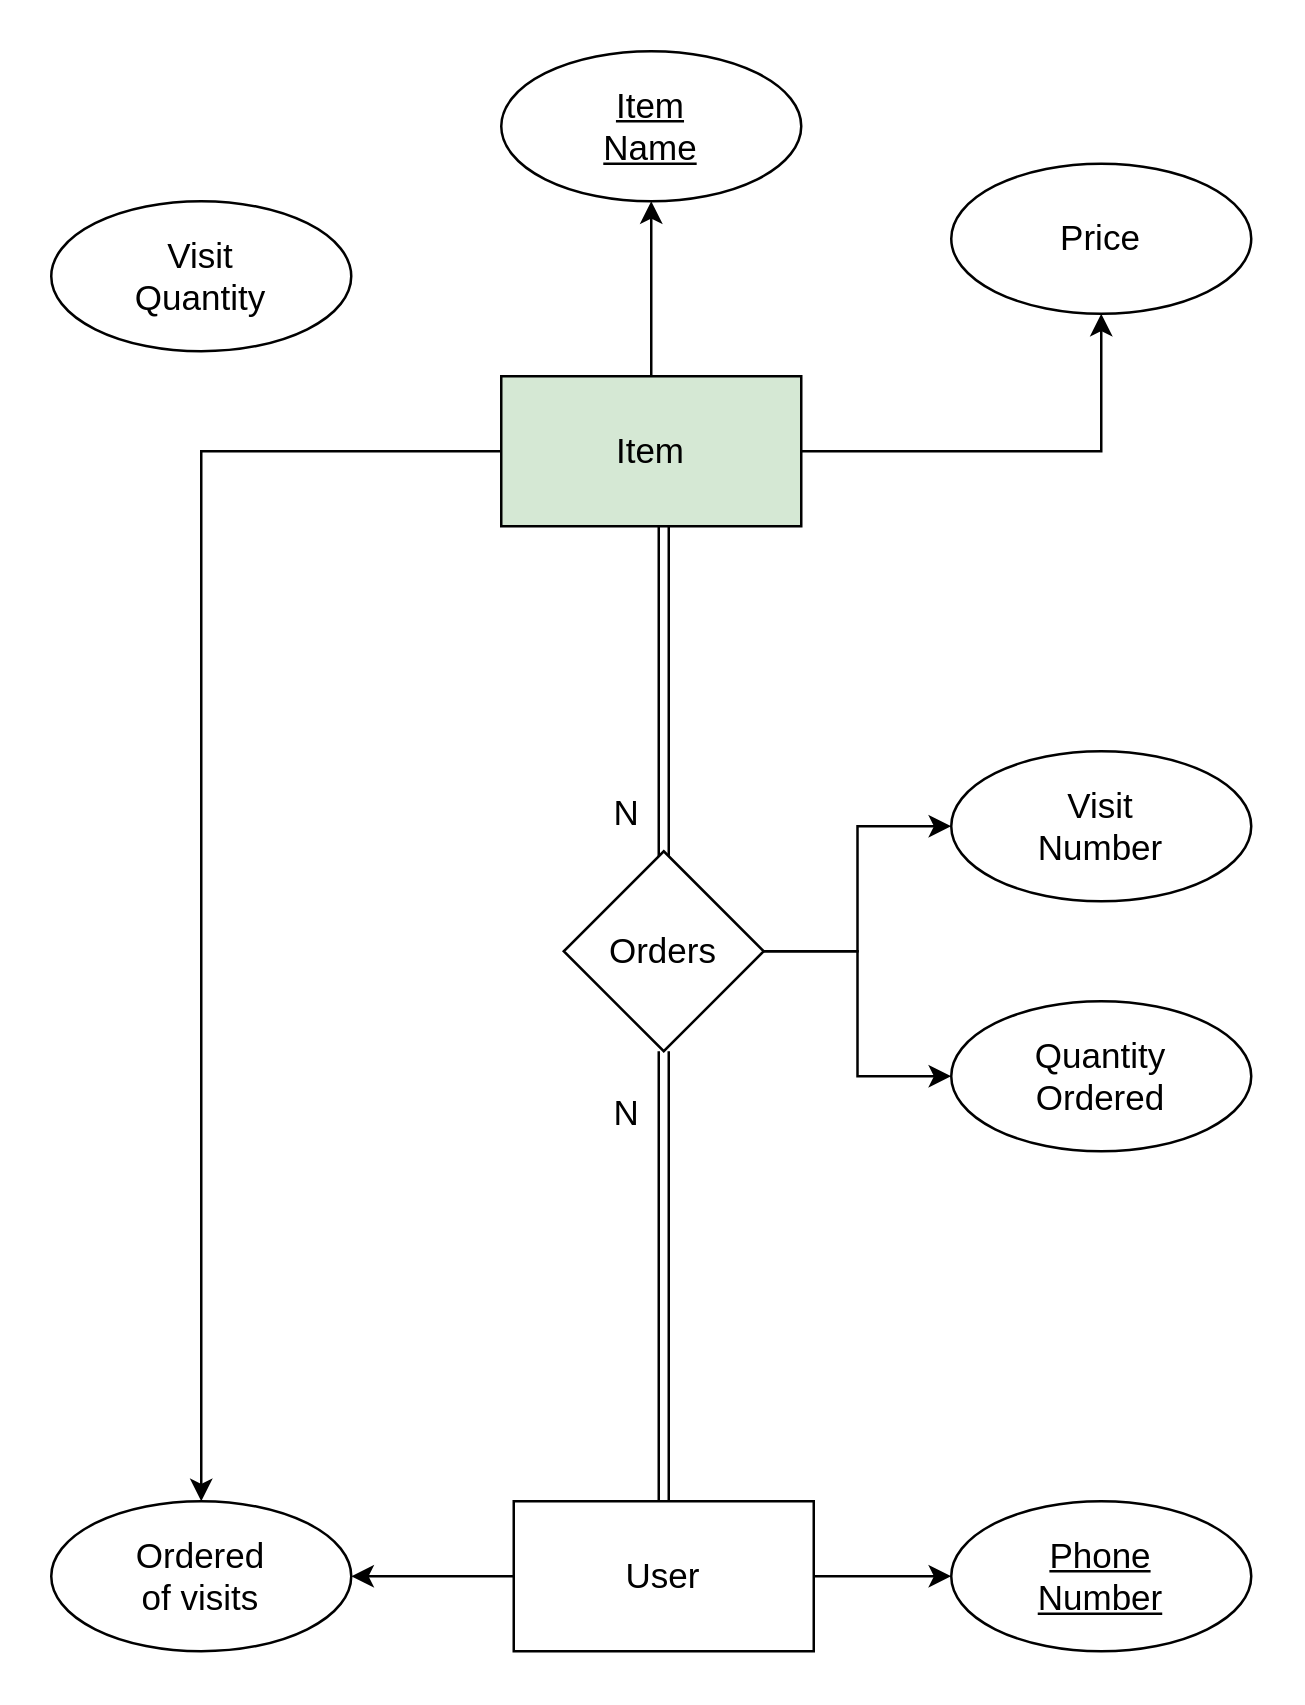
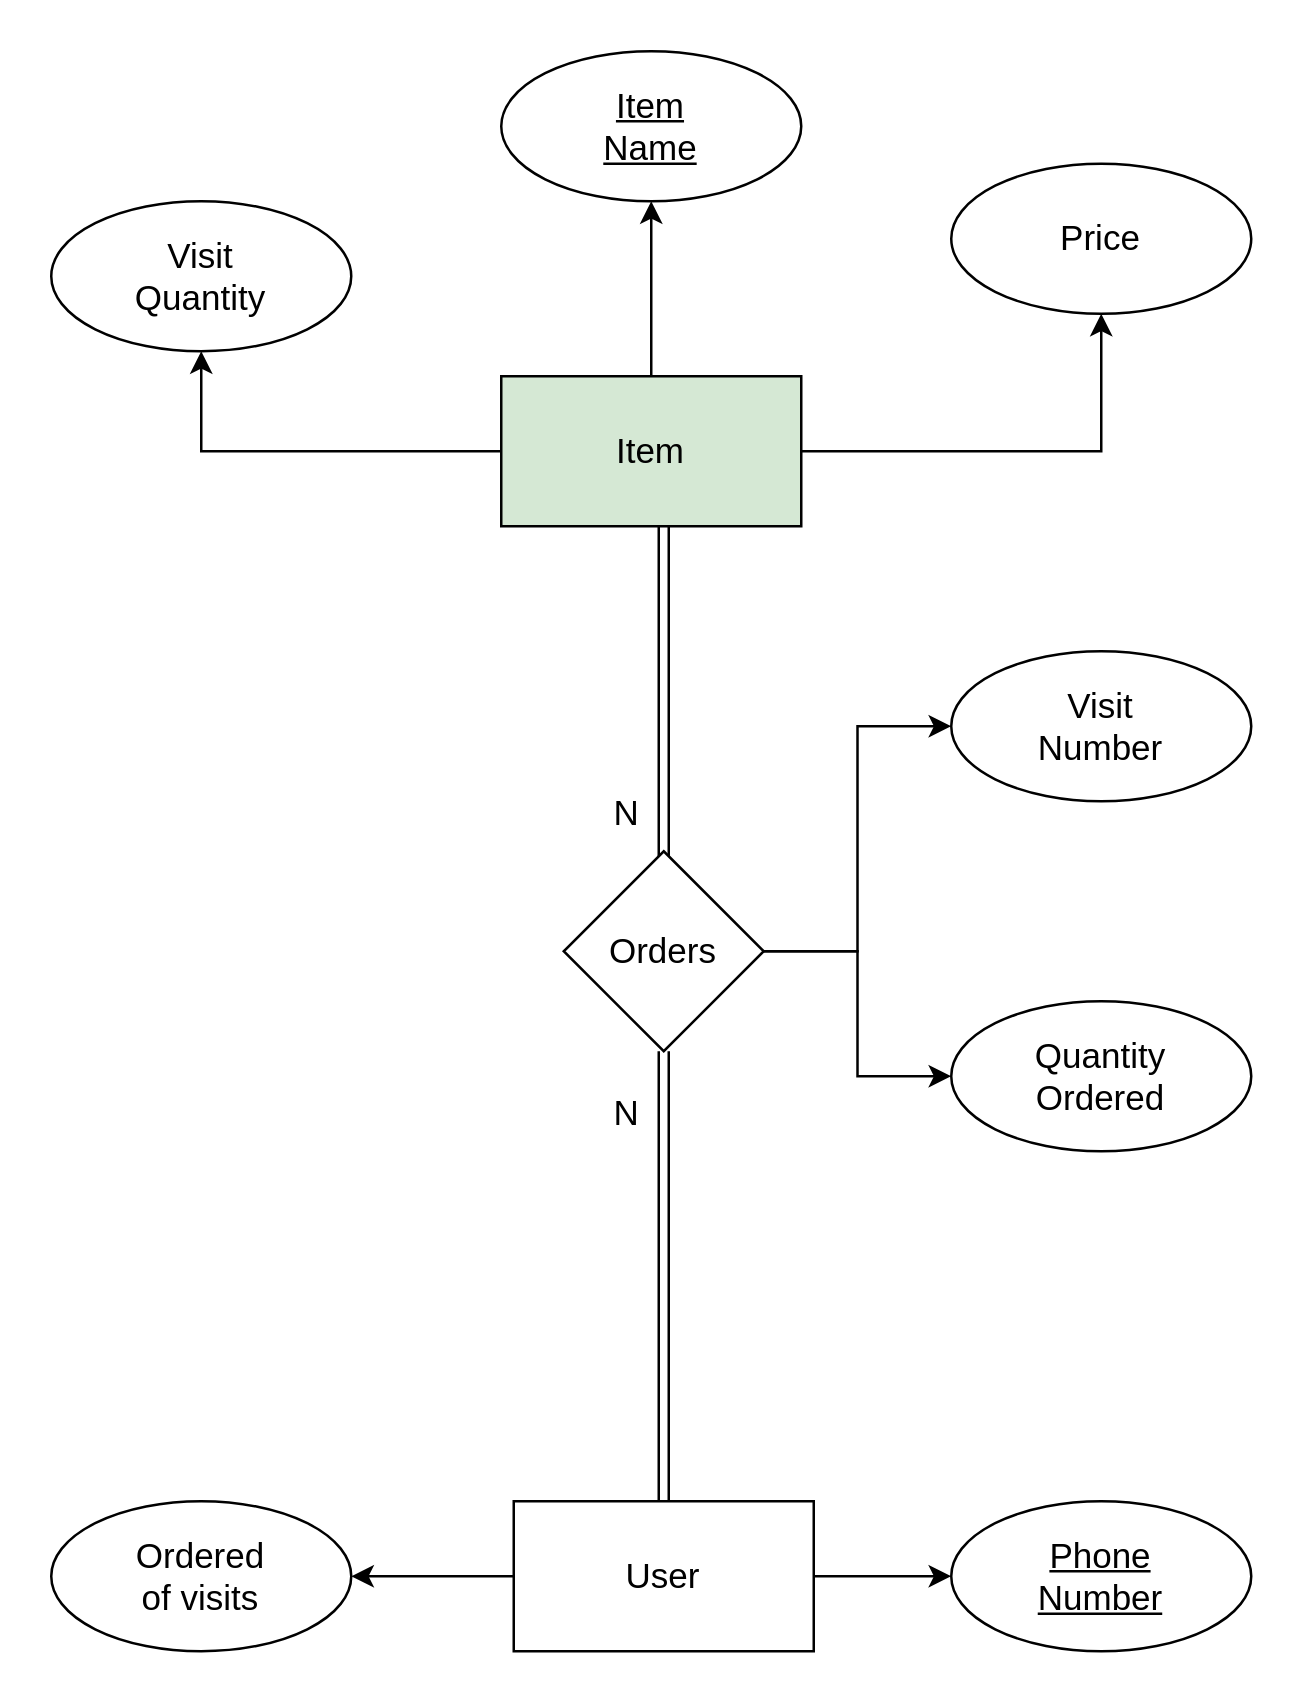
(1101, 826) -> (1101, 726)
(201, 966) -> (201, 411)
